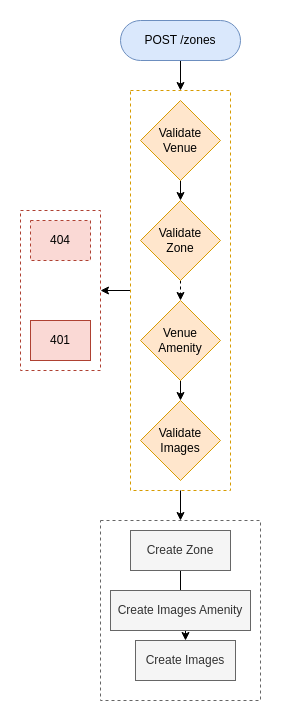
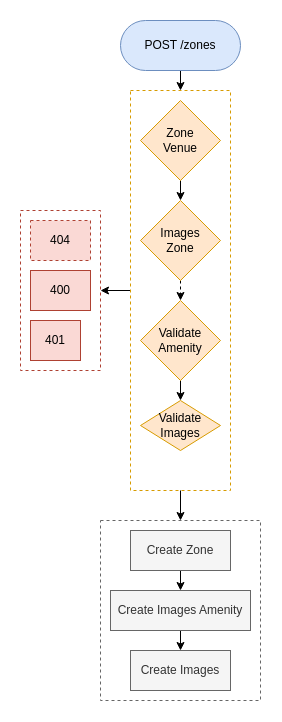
(181, 41) -> (181, 46)
(181, 141) -> (181, 141)
(181, 241) -> (181, 241)
none -> (61, 291)
(61, 341) -> (56, 341)
(181, 341) -> (181, 341)
(181, 441) -> (181, 426)
(181, 585) -> (181, 582)
(186, 661) -> (181, 671)
